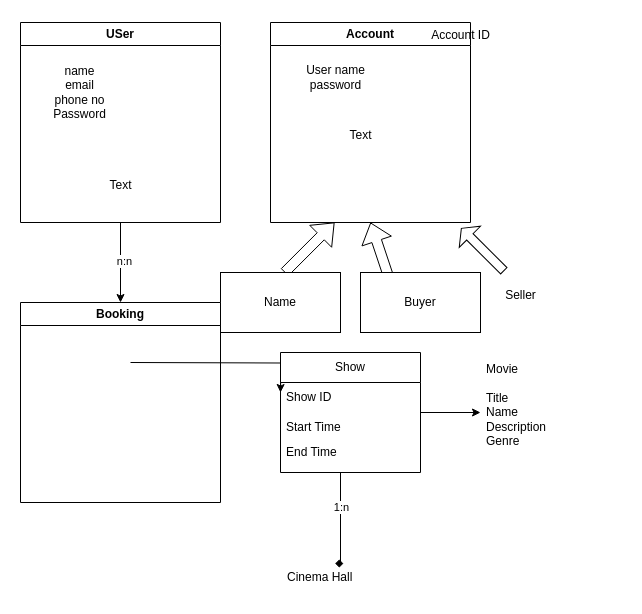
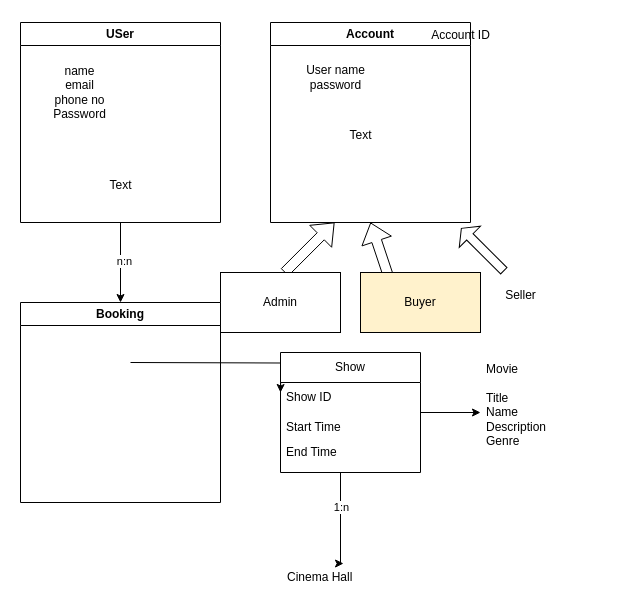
(281, 303) -> (281, 303)
(421, 303) -> (421, 303)
(341, 563) -> (341, 562)
